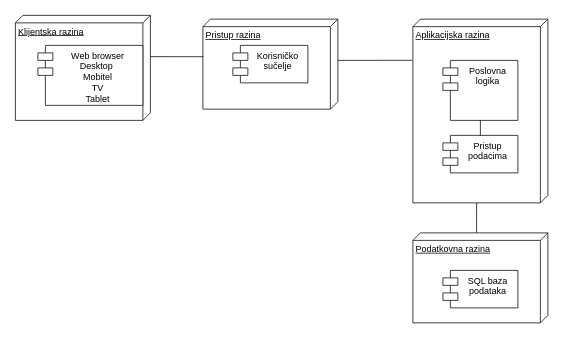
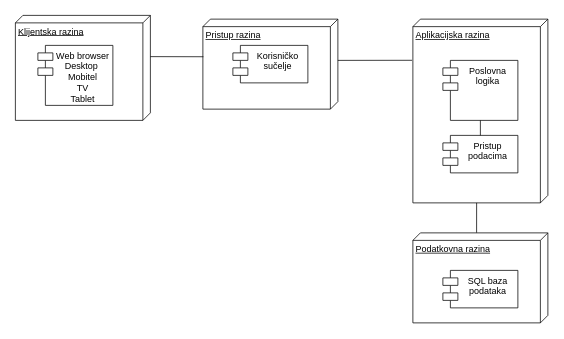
(90, 75) -> (75, 75)
